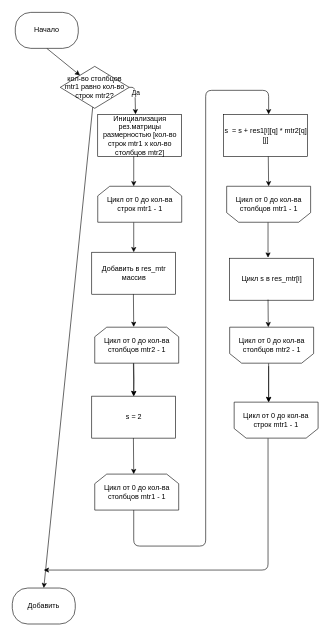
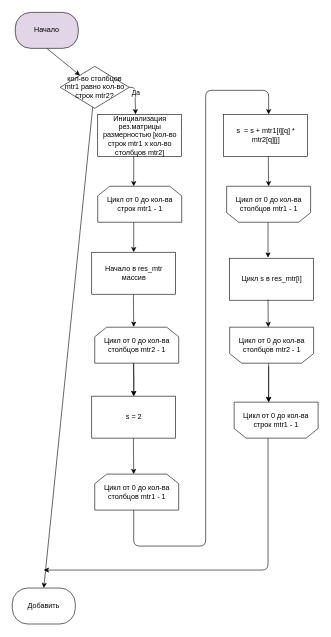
(47, 30) -> (47, 30)
(266, 135) -> (266, 135)
(134, 273) -> (134, 273)
